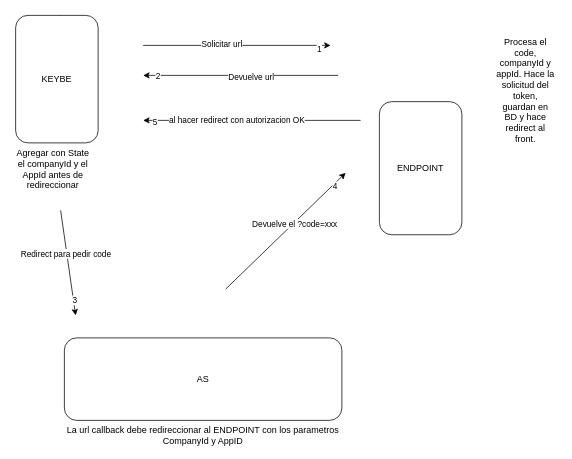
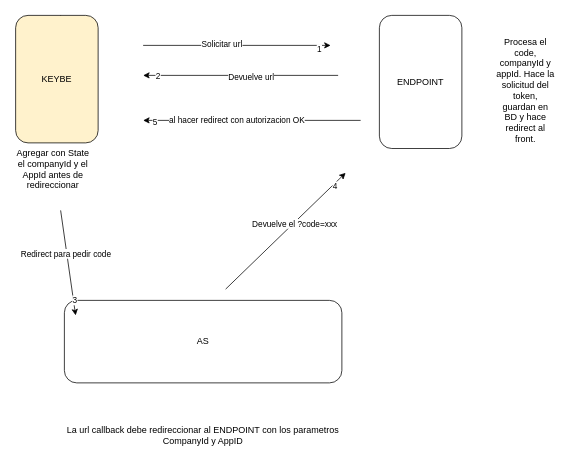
(57, 79) -> (57, 79)
(420, 168) -> (420, 82)
(203, 379) -> (203, 342)
